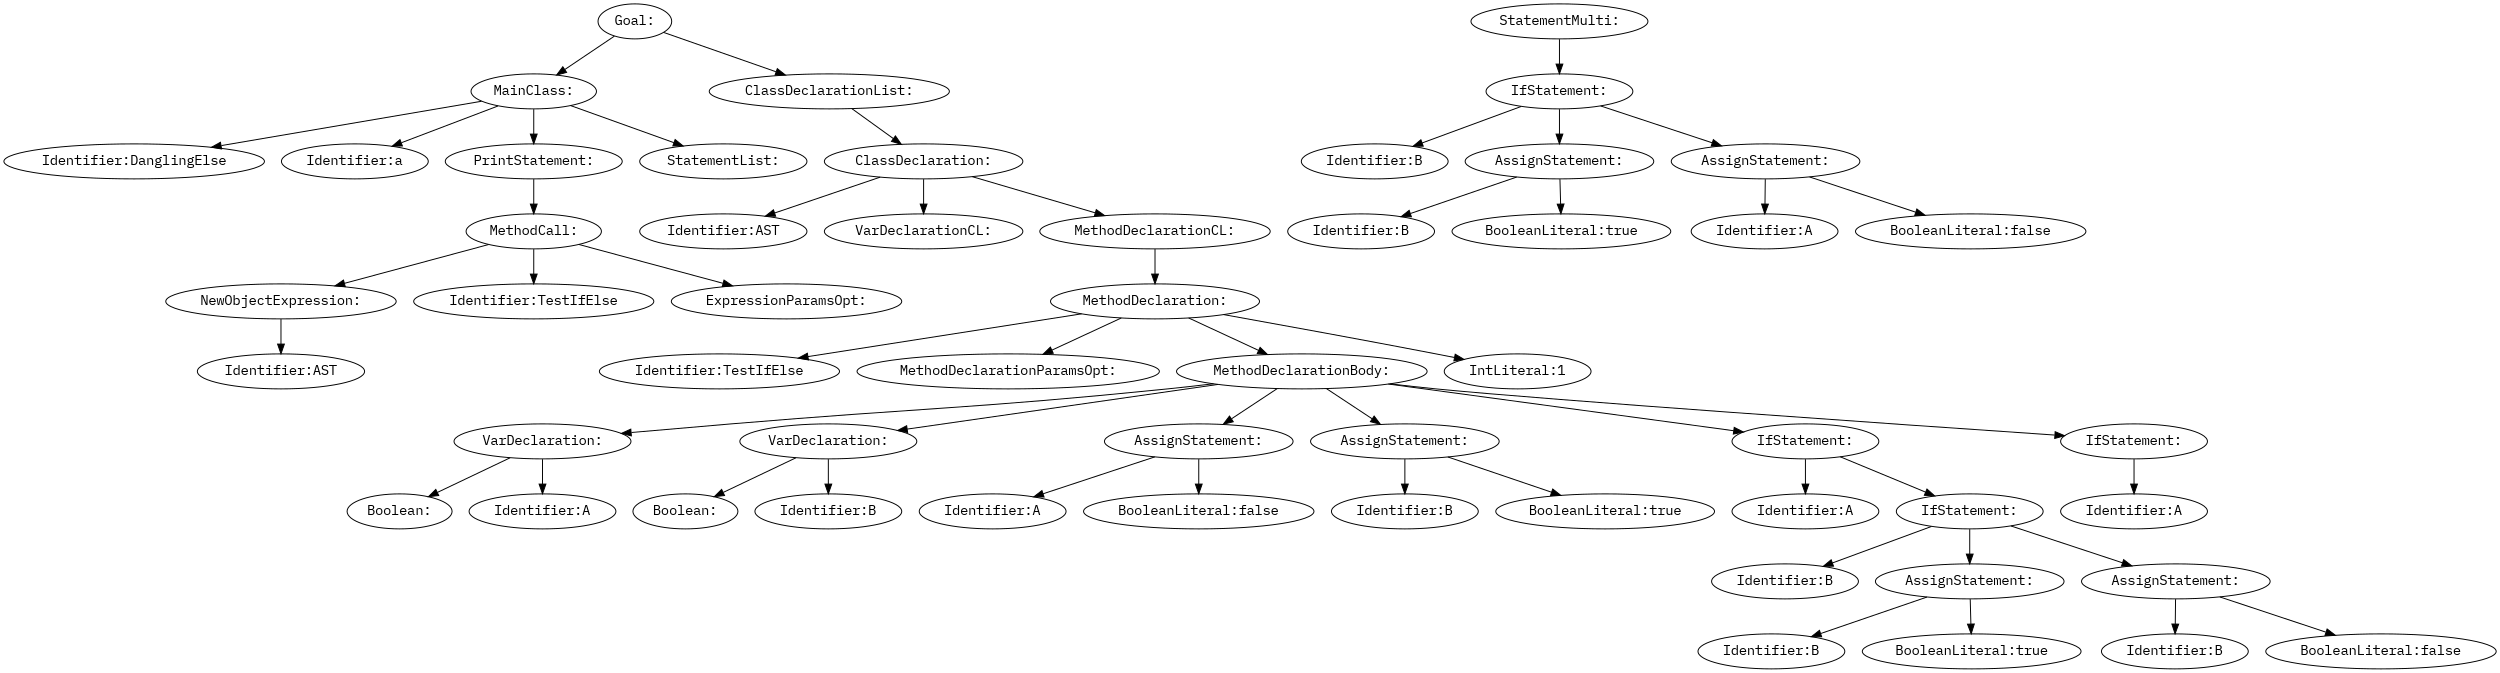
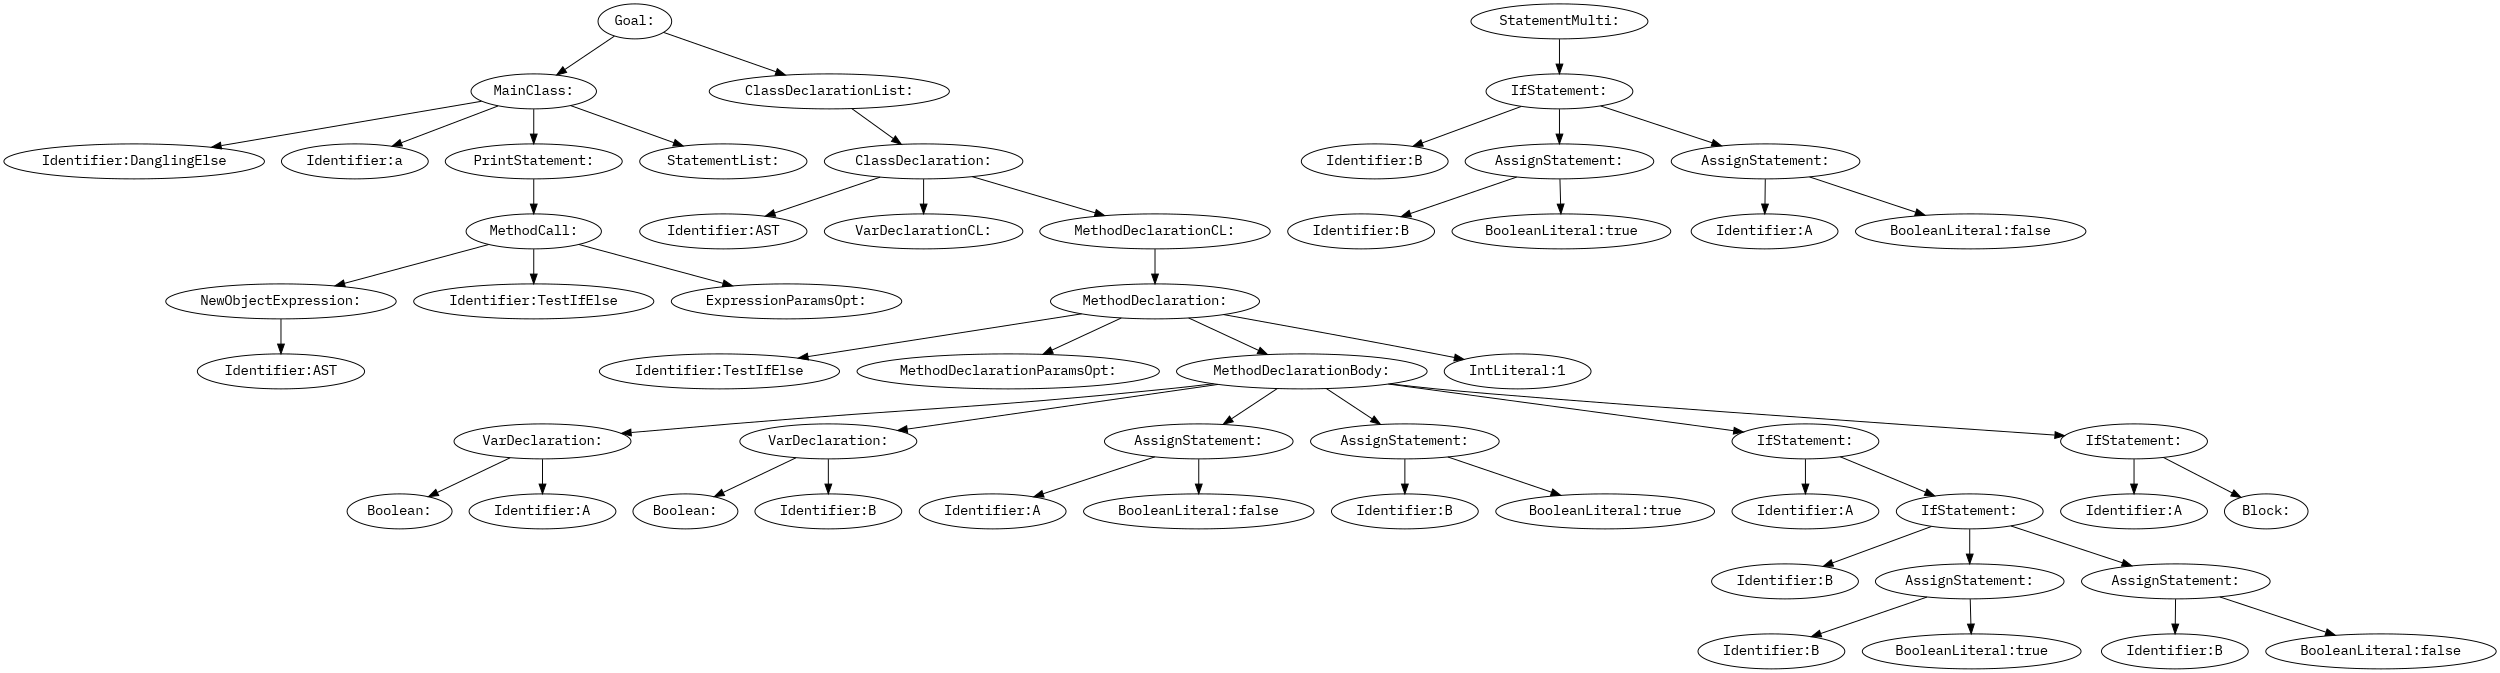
none -> (2266, 511)
